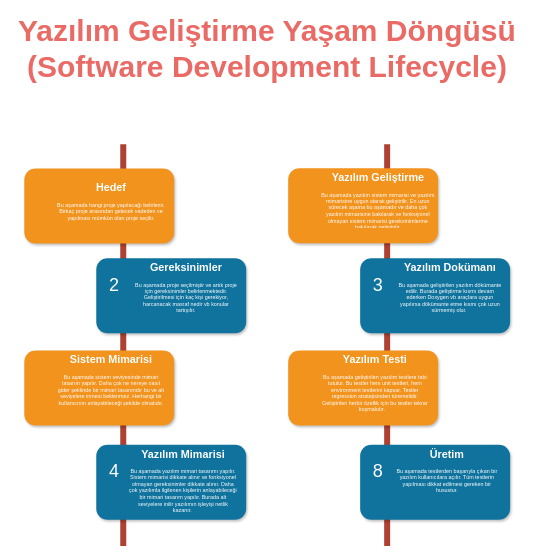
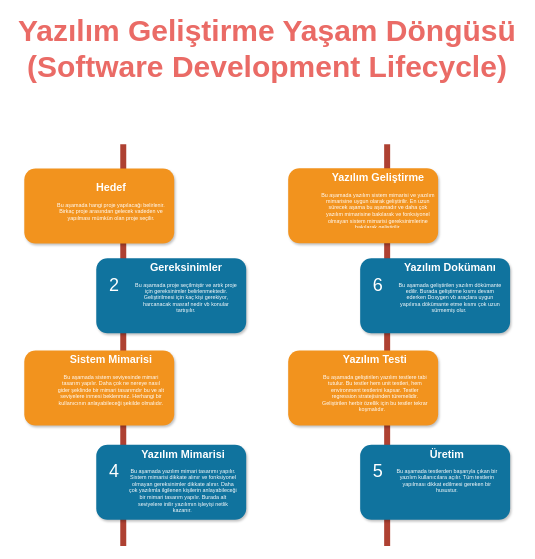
(378, 285) -> (378, 285)
(378, 471) -> (378, 471)
